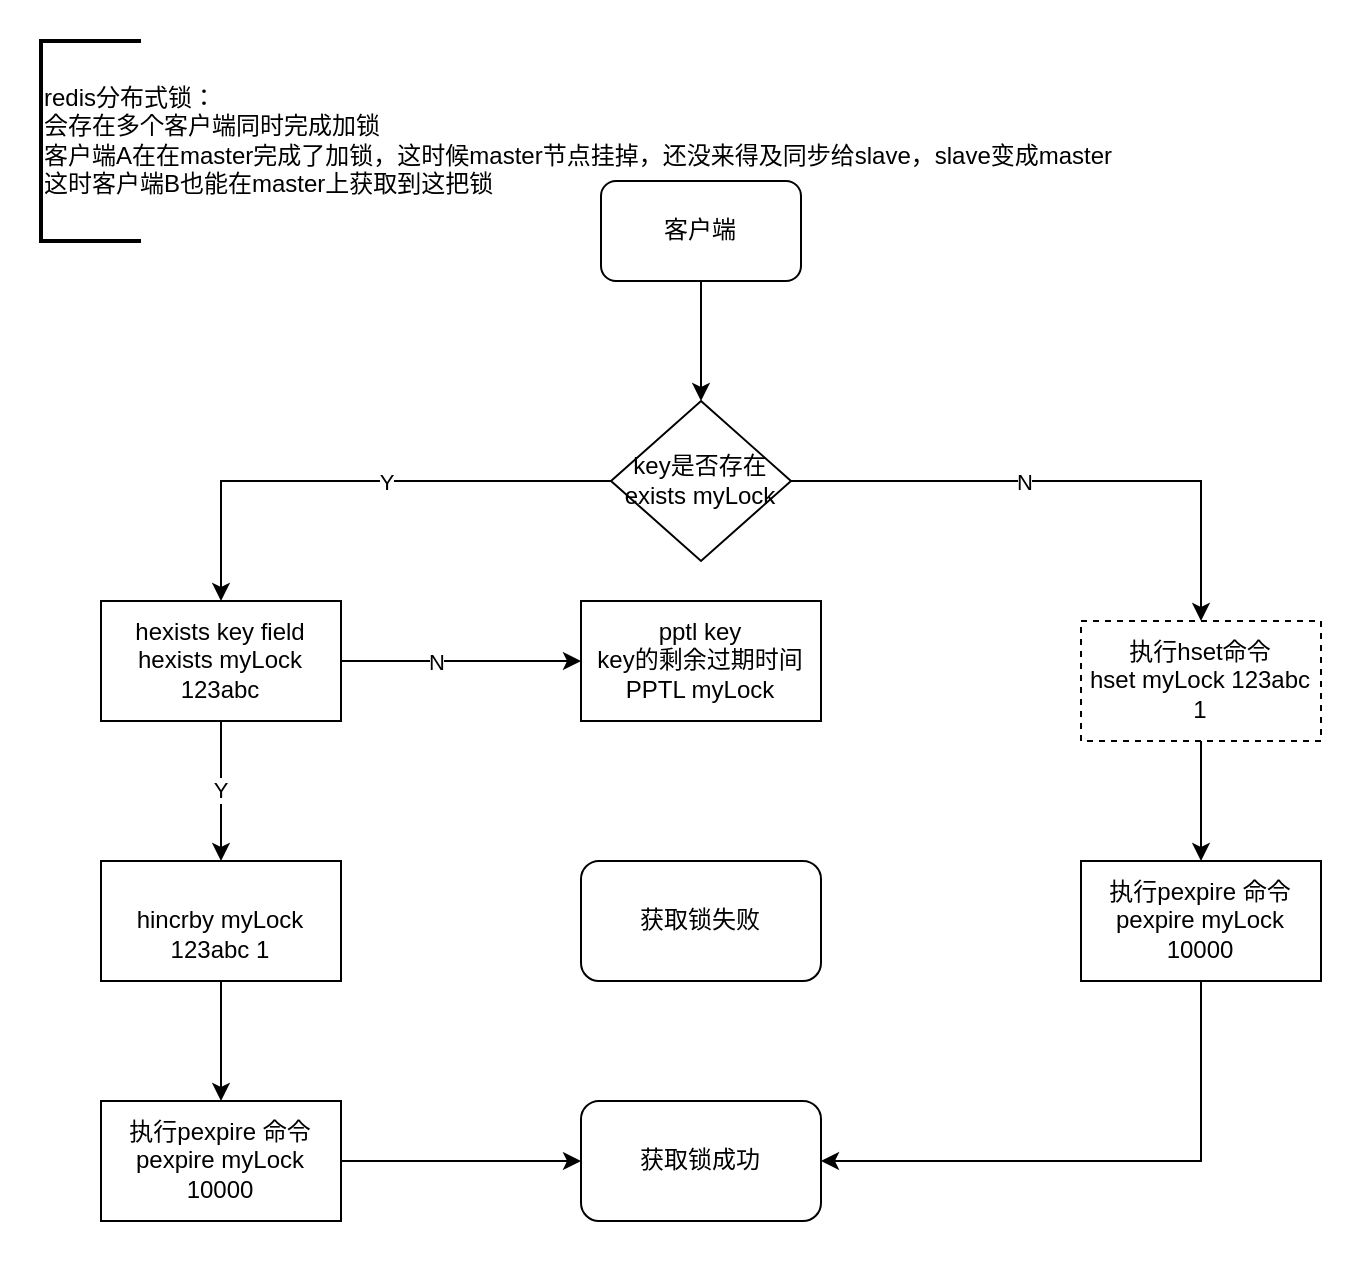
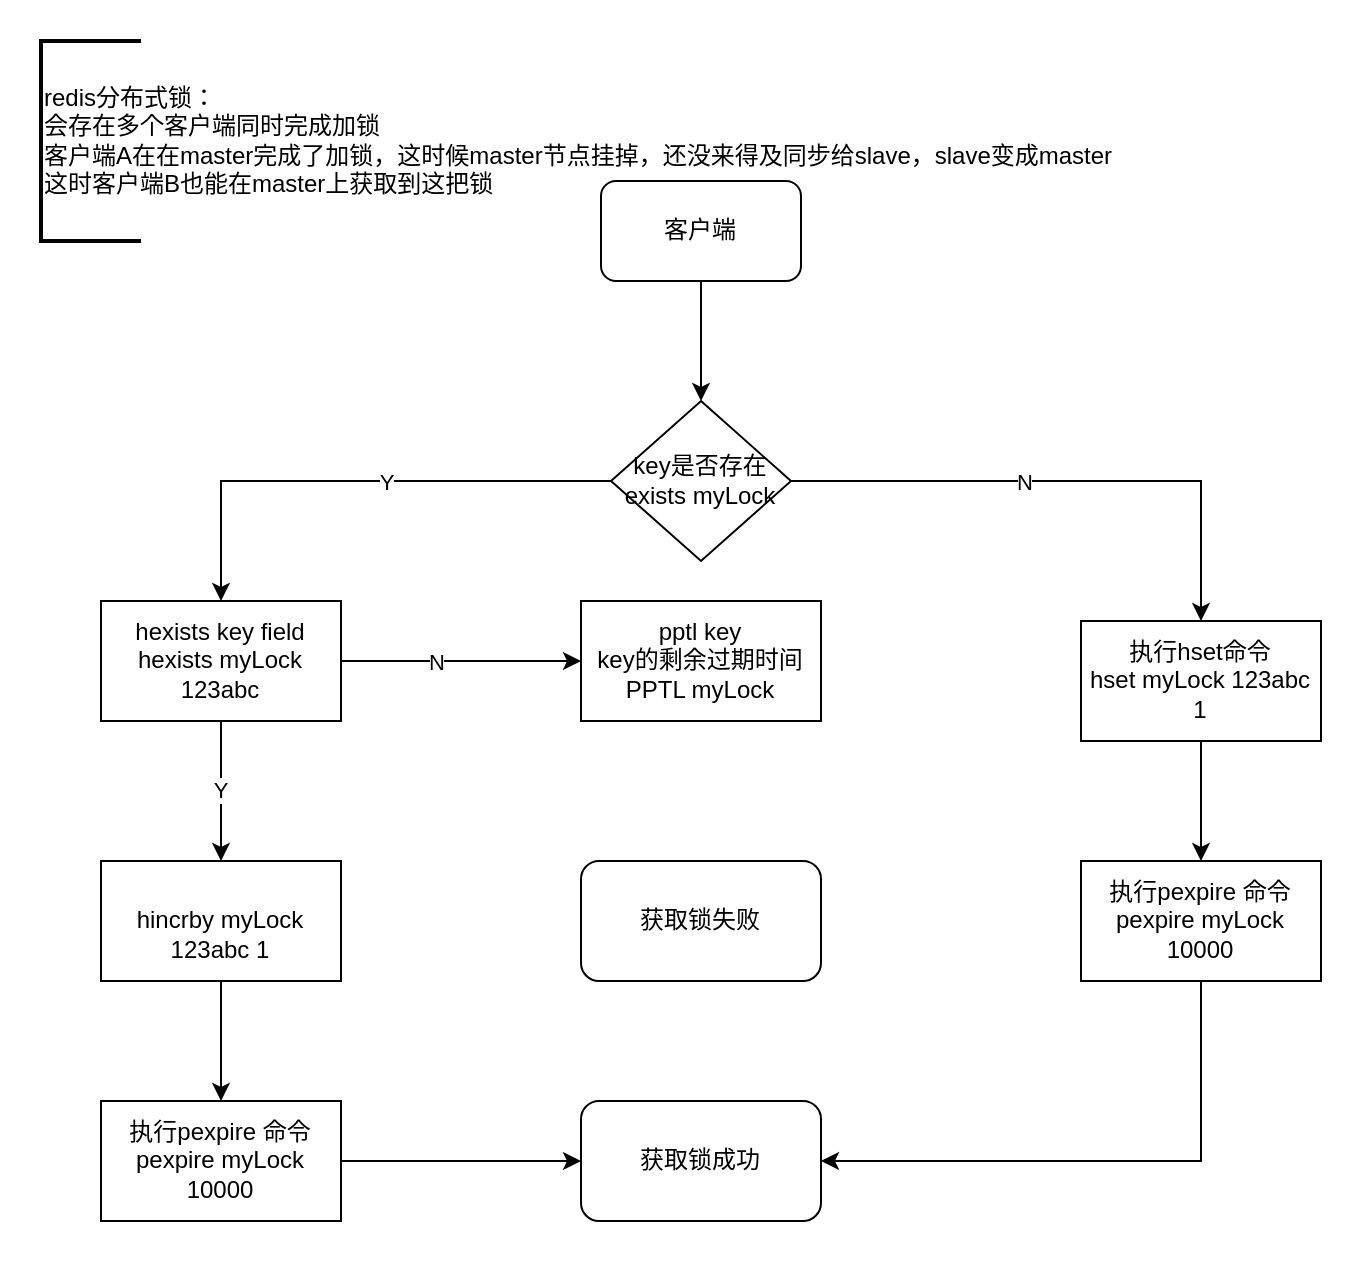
(1201, 681) -> (1201, 681)
